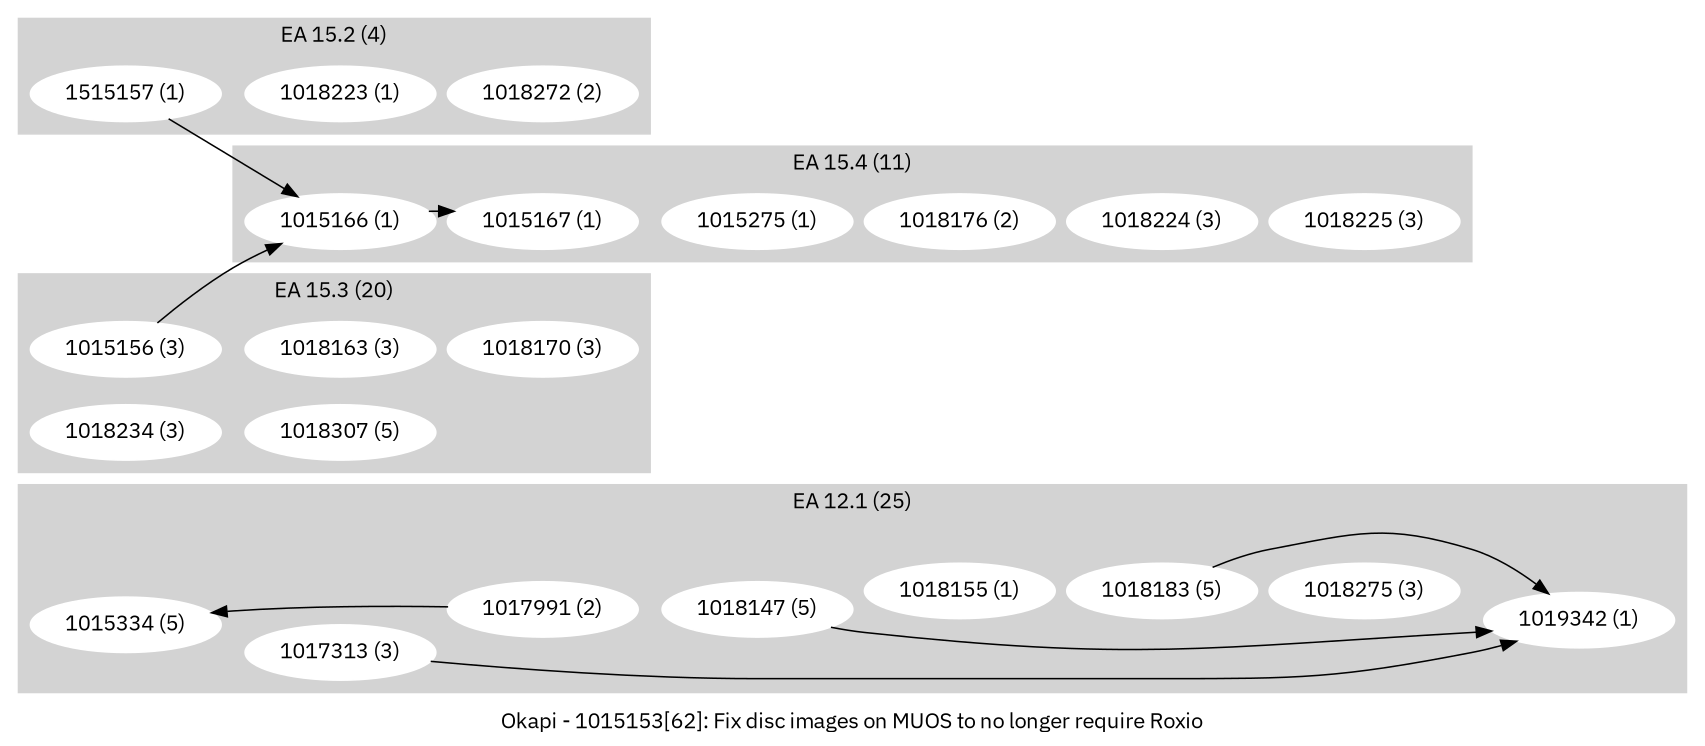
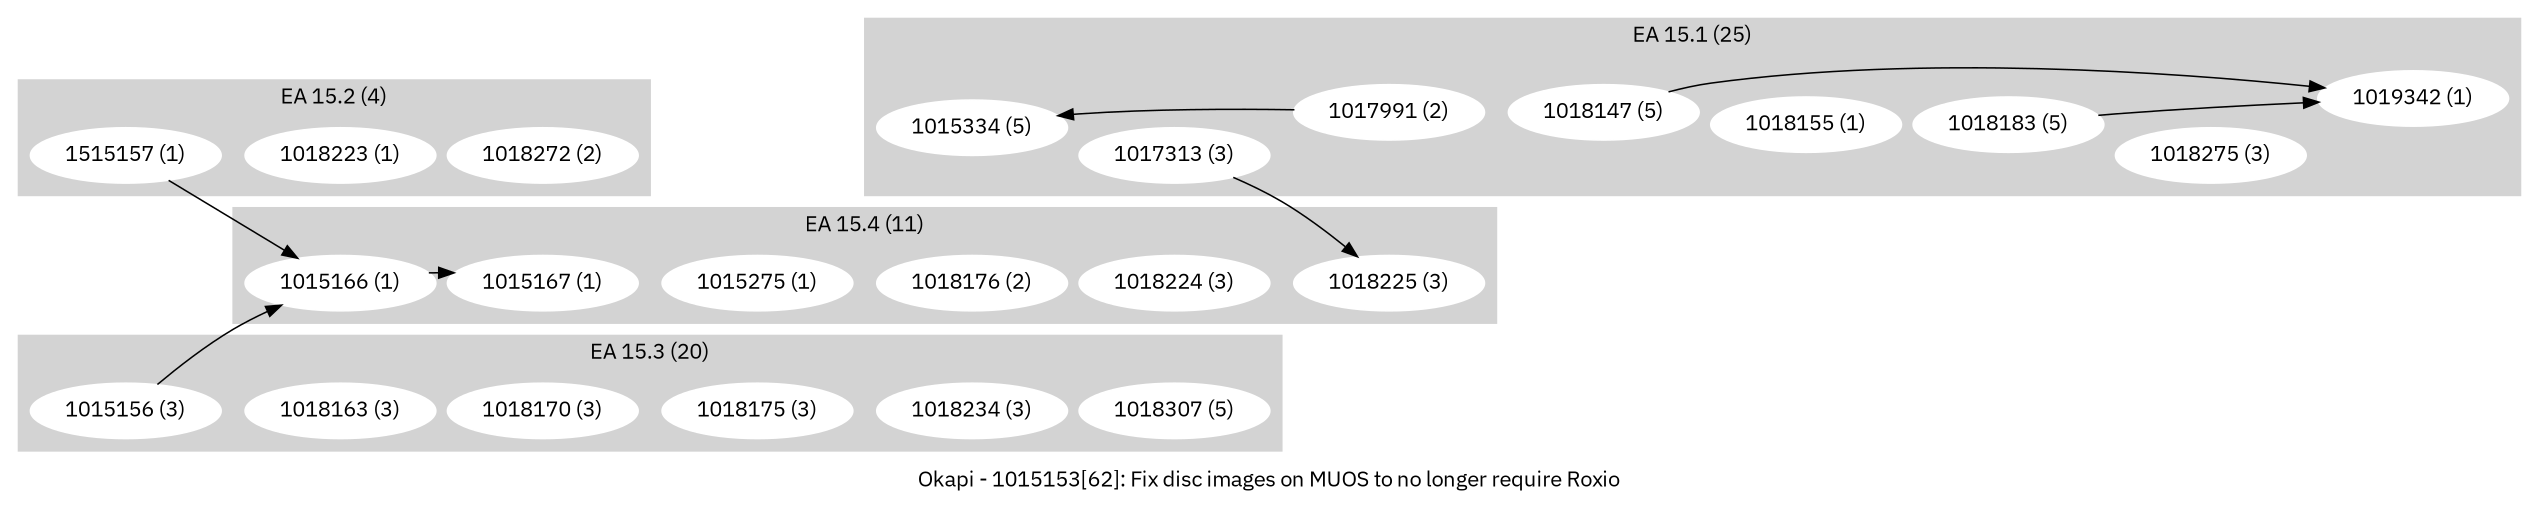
none -> (757, 411)
(852, 502) -> (1693, 36)
(967, 679) -> (1308, 219)
